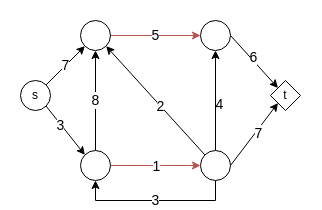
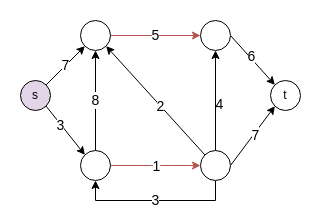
(36, 96) -> (36, 96)
(286, 96) -> (286, 96)
